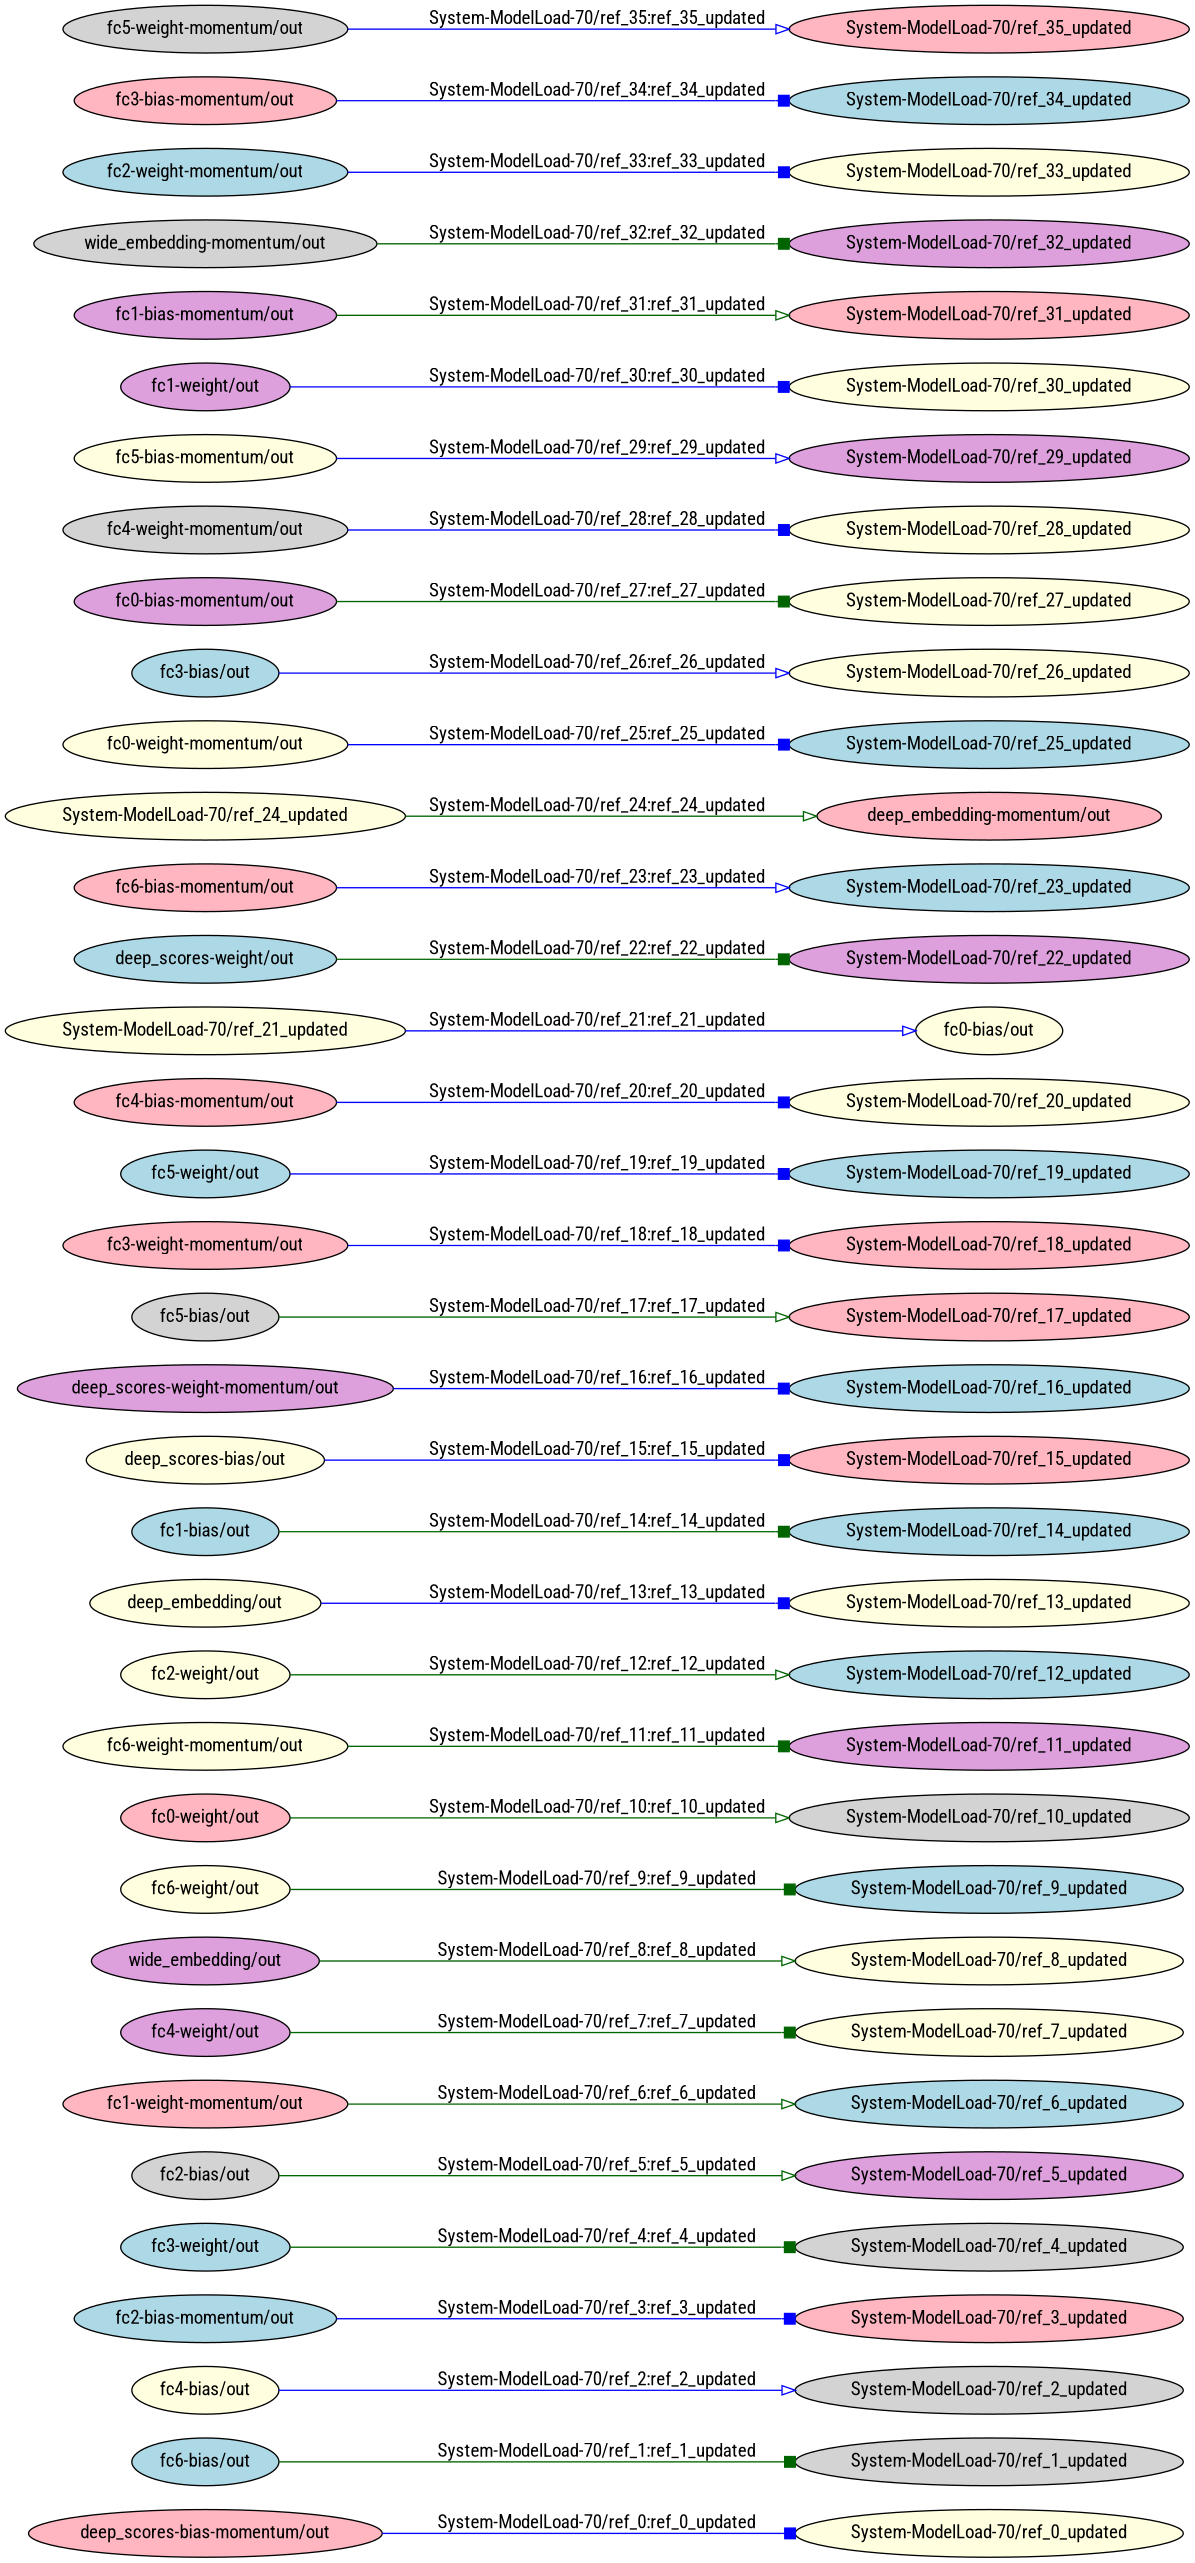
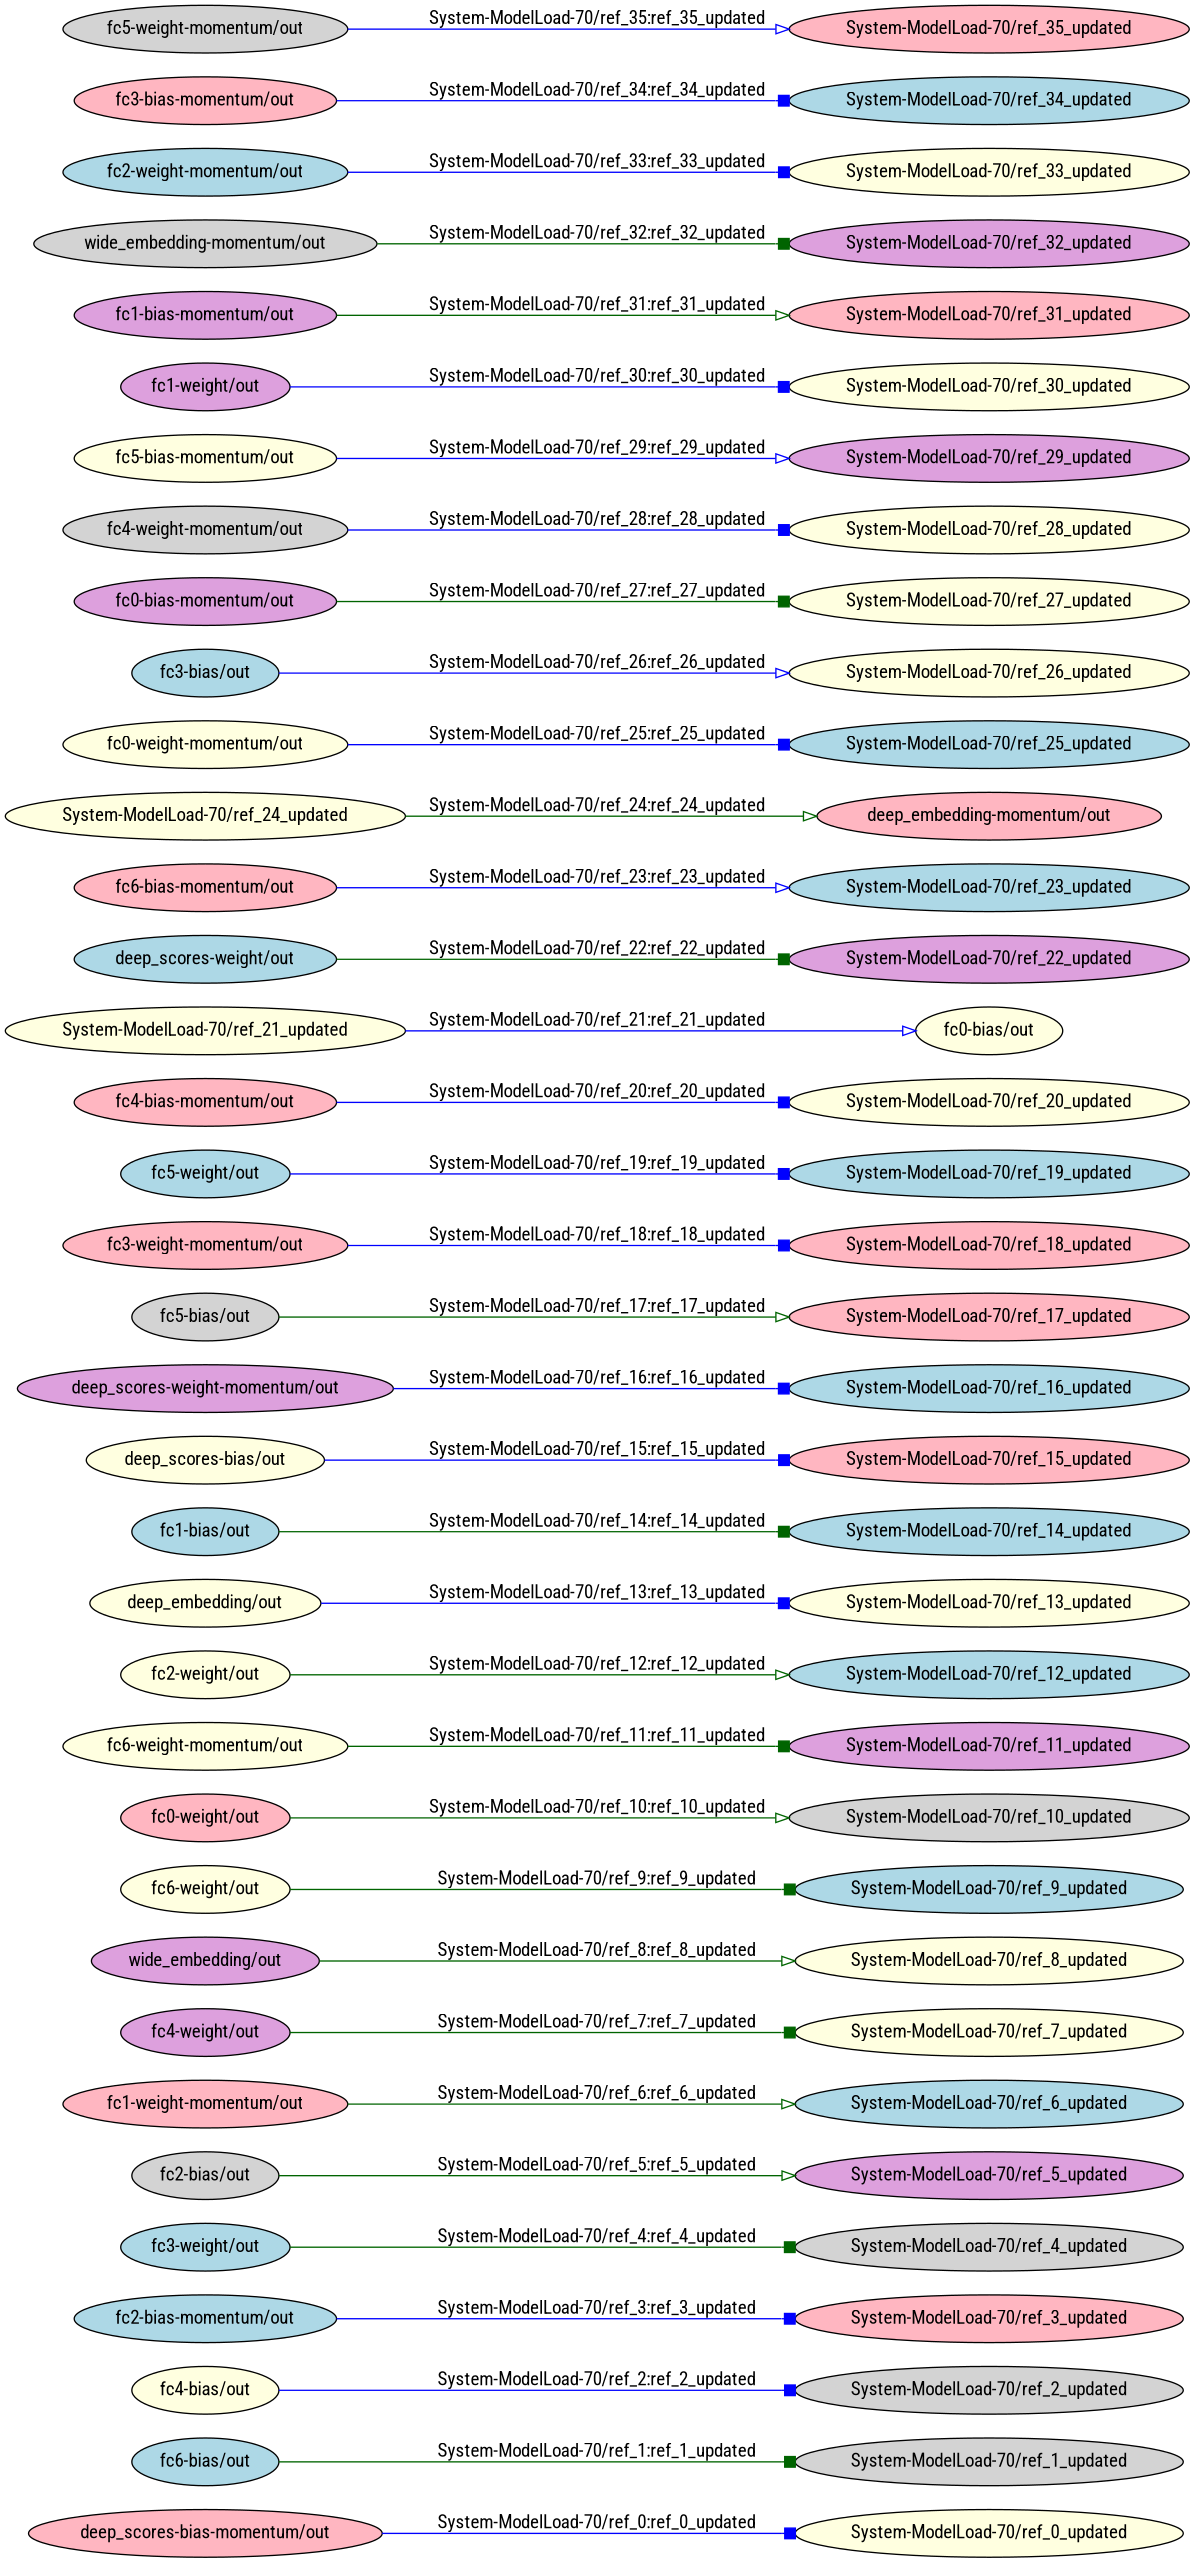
(530, 2390) -> (530, 2390)
